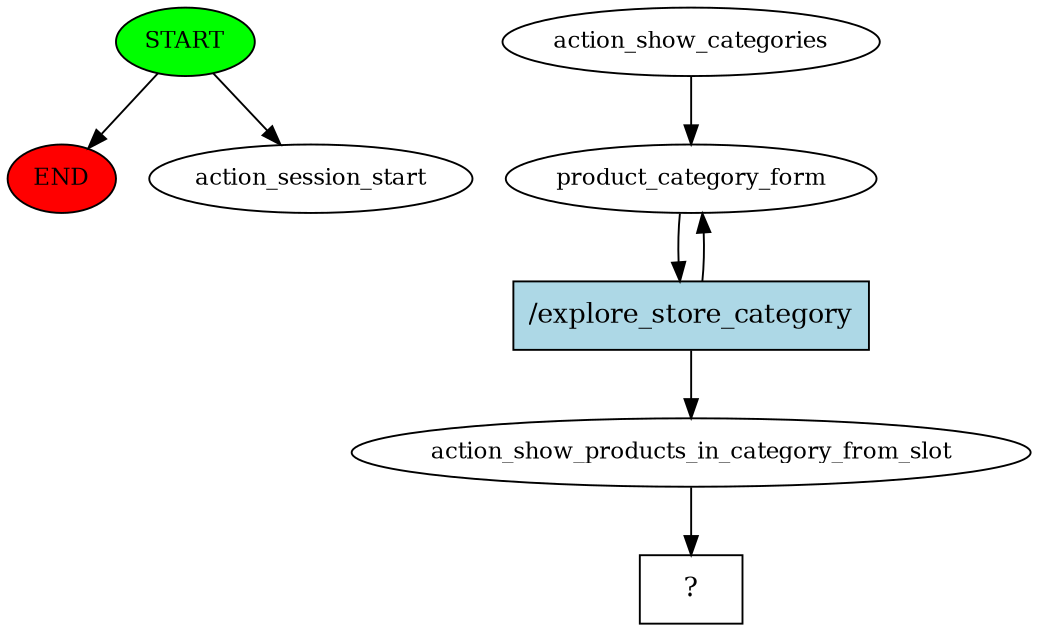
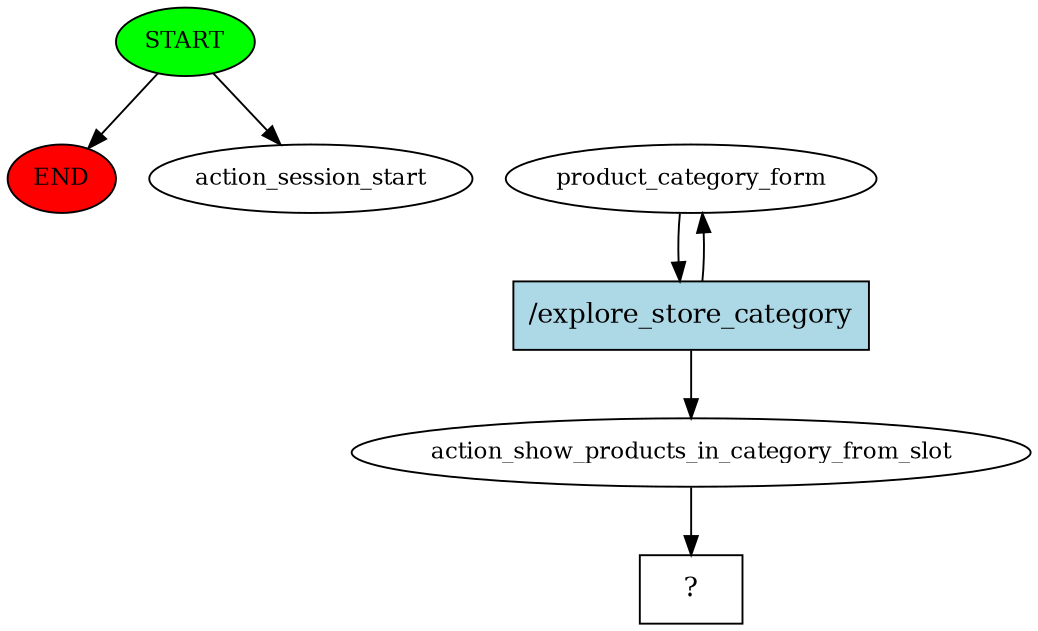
(691, 42) -> none
